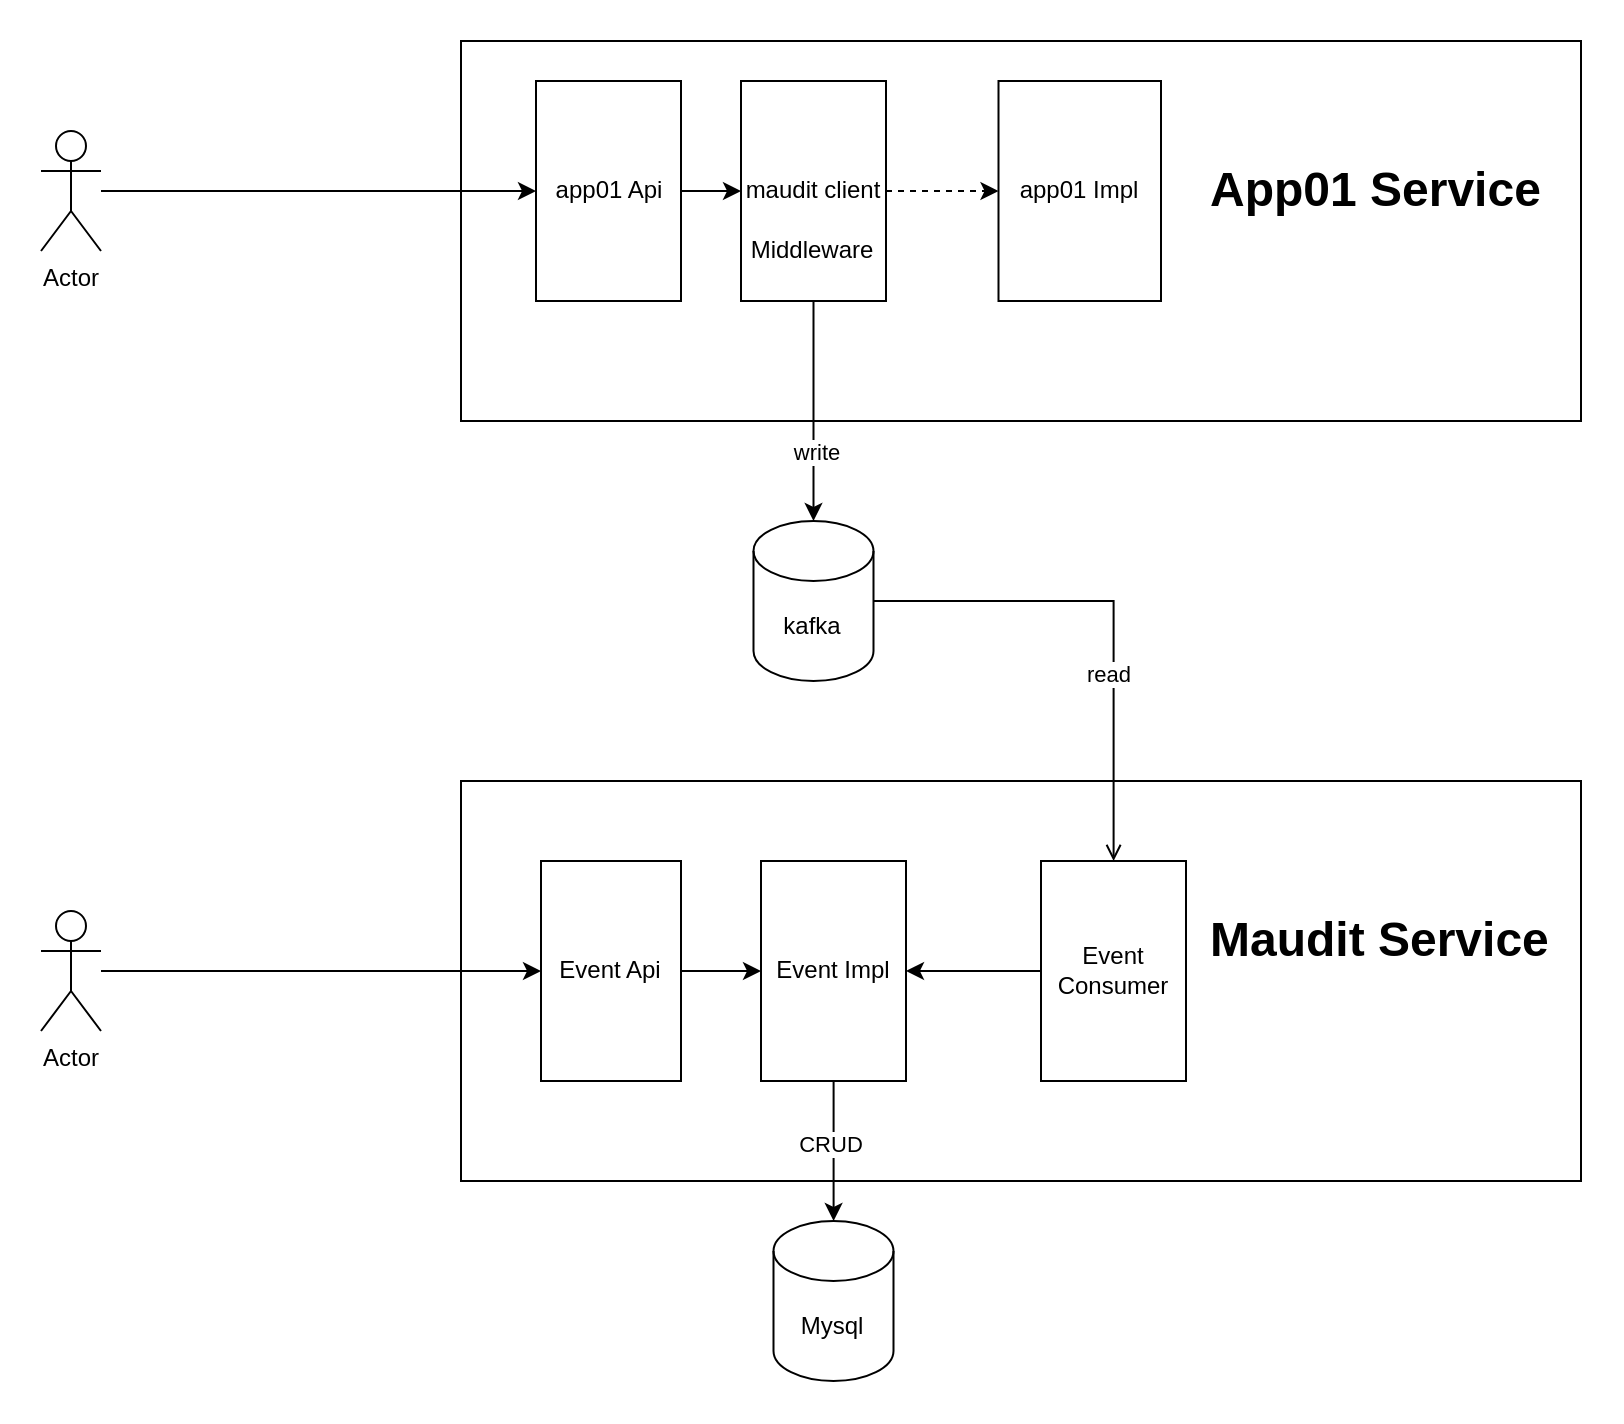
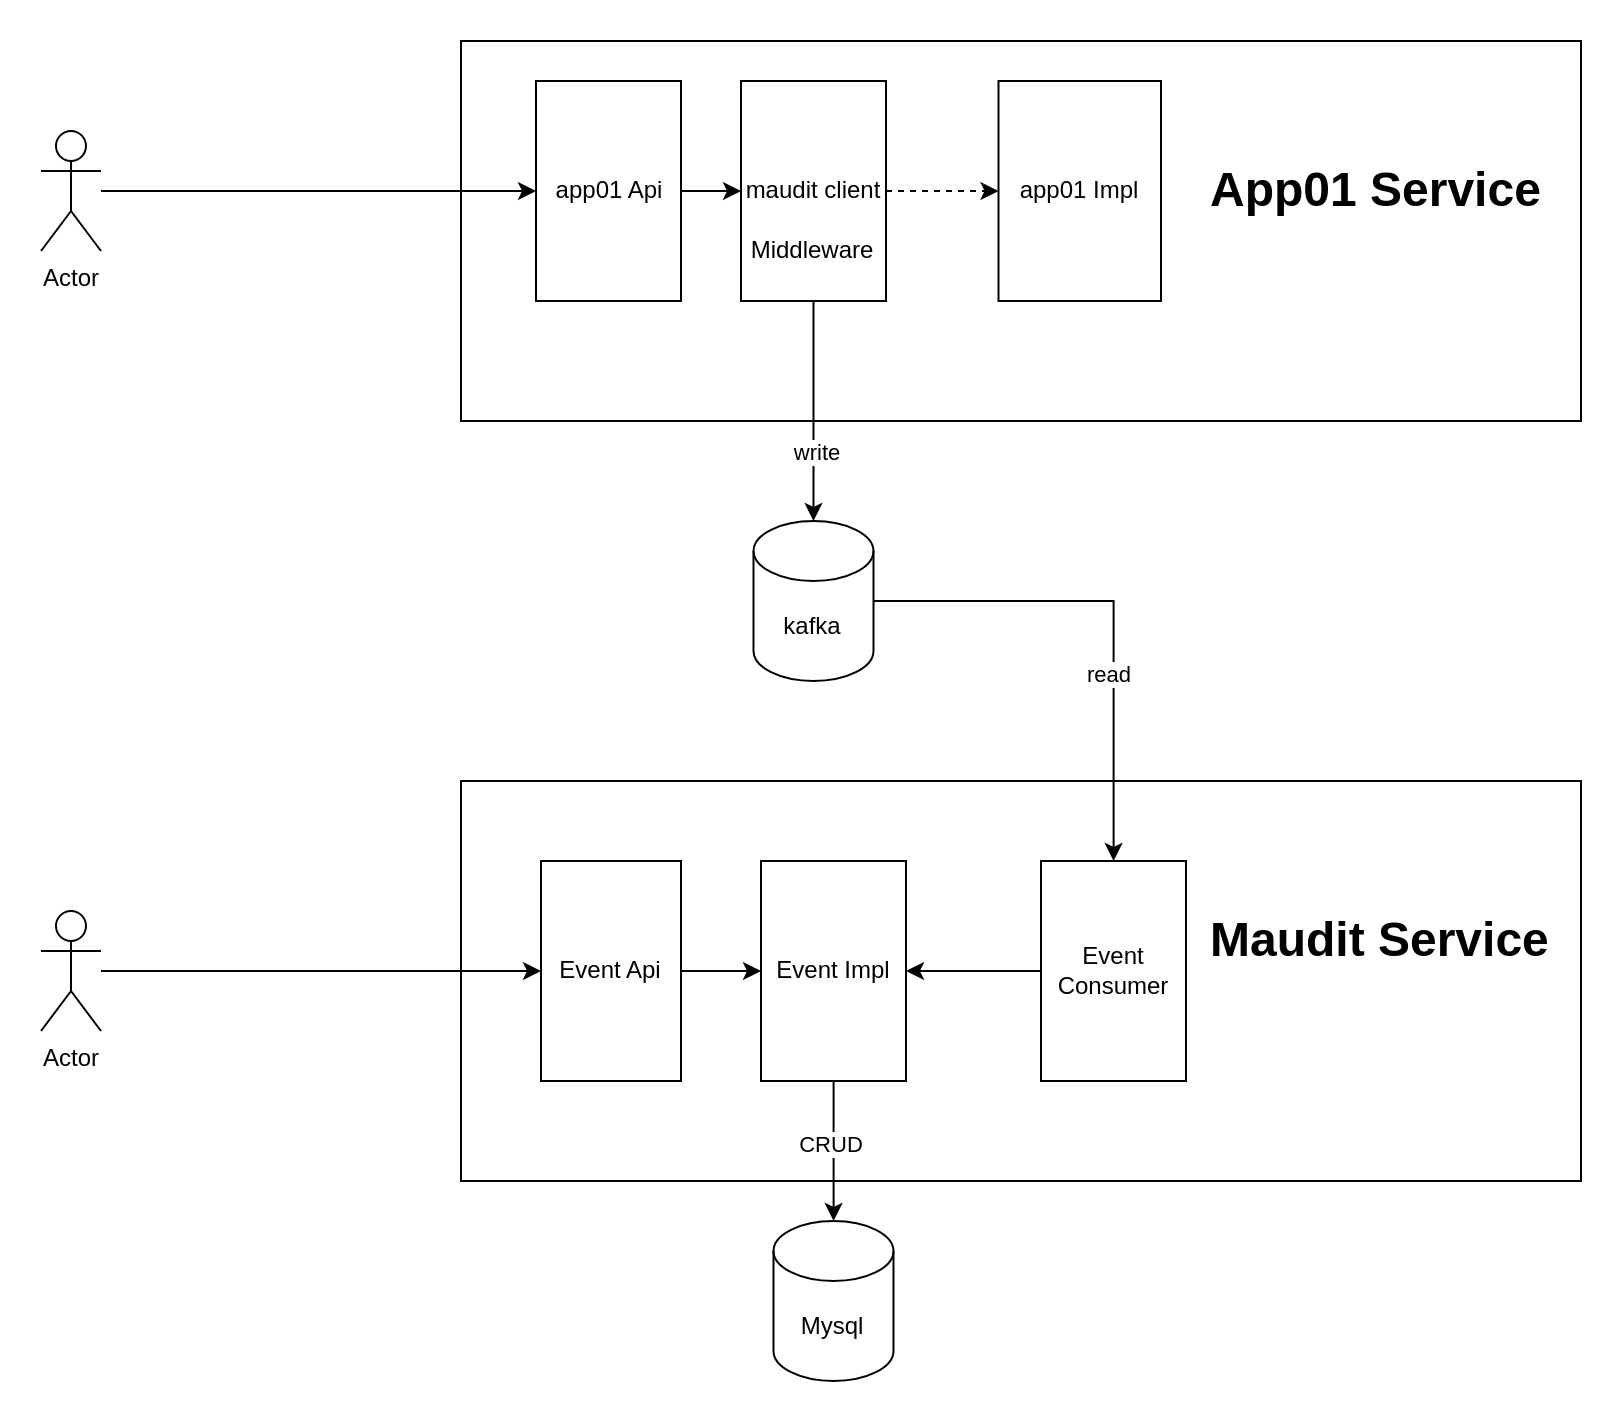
(1114, 850) -> (1114, 846)
